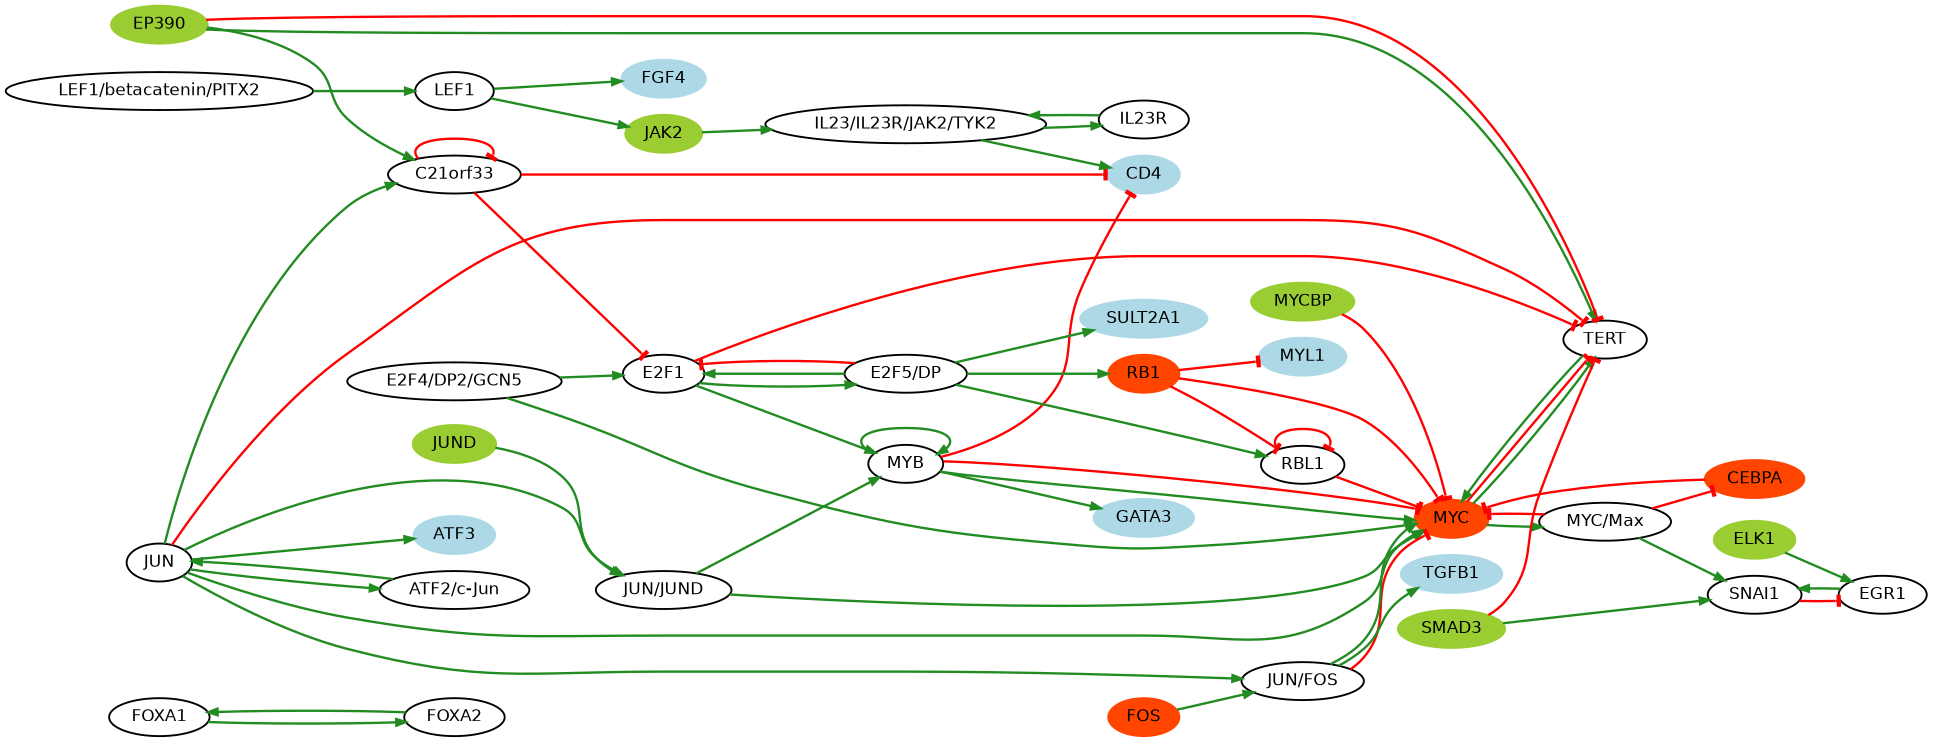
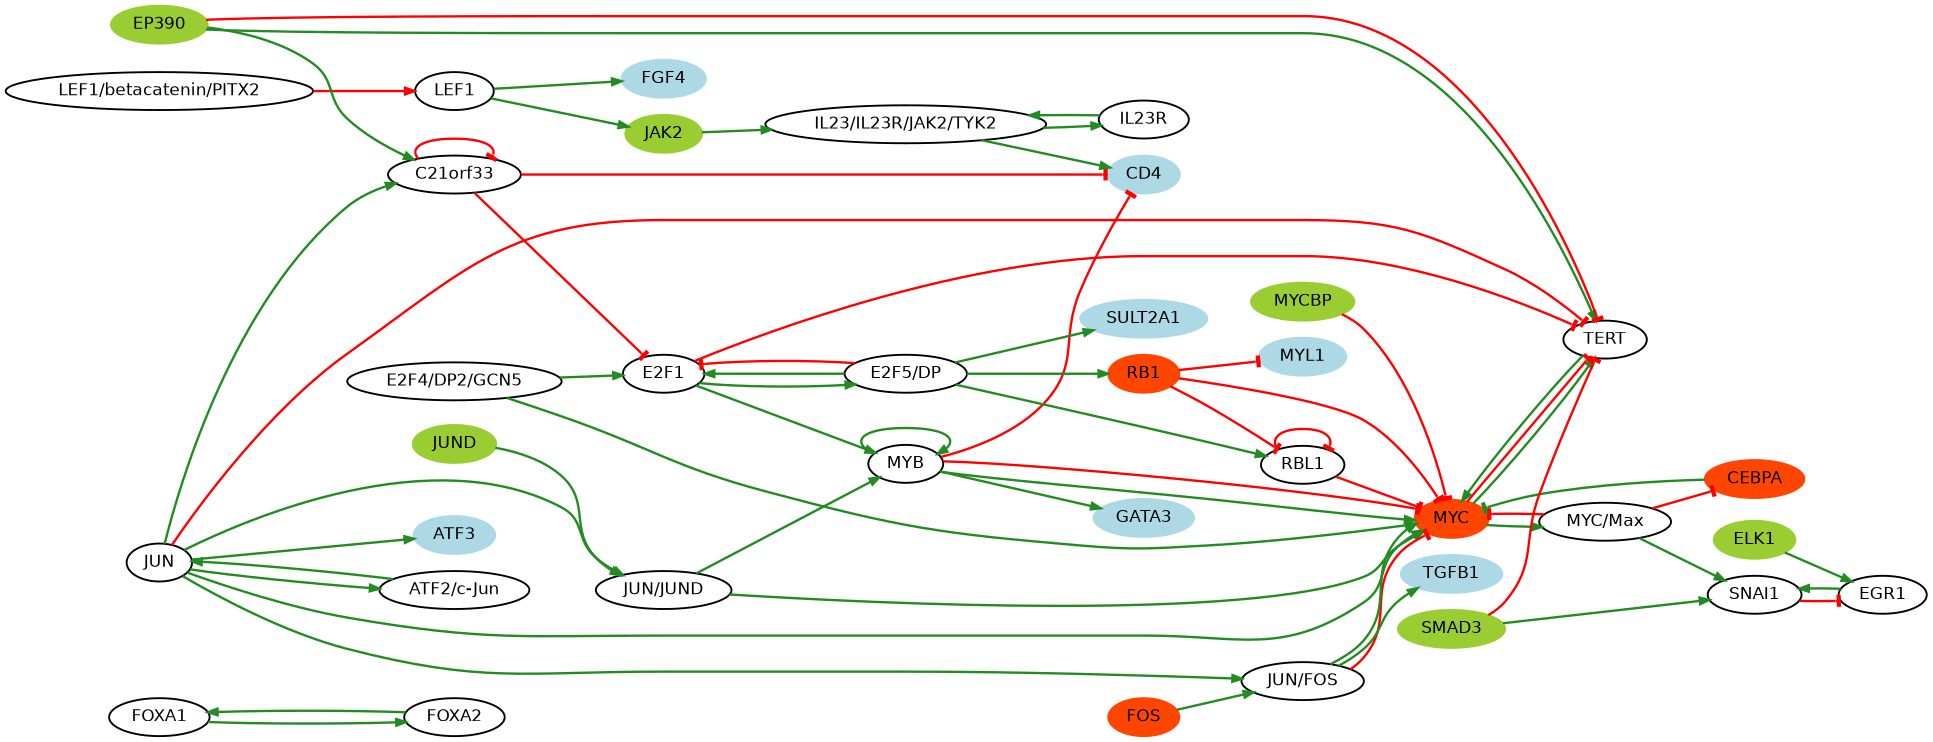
(359, 91) -> (359, 91)
(1595, 487) -> (1595, 487)
